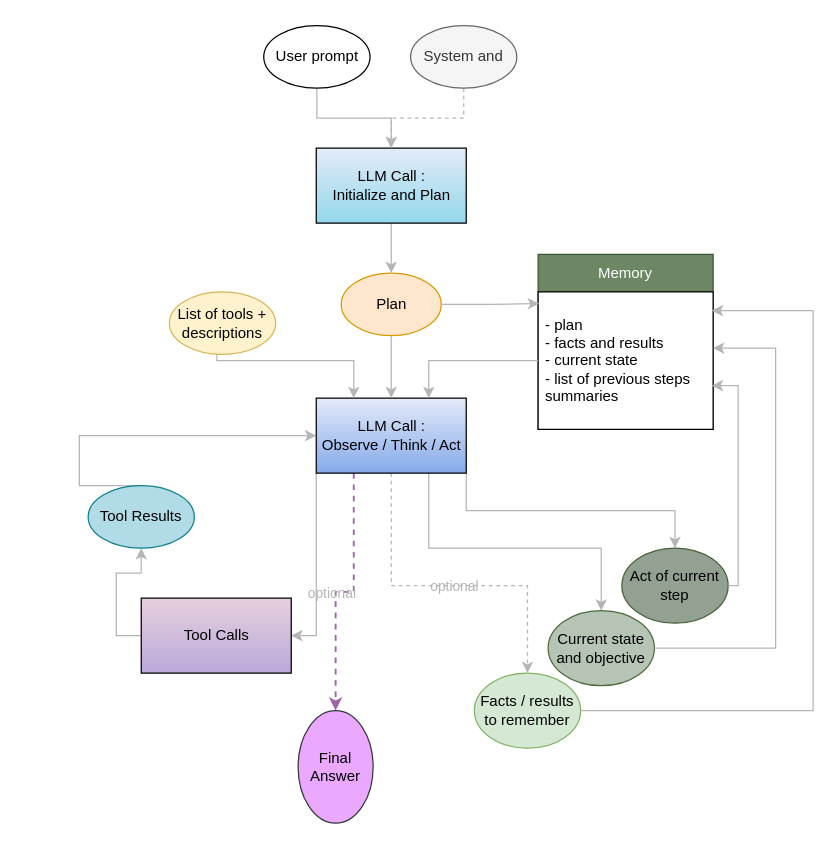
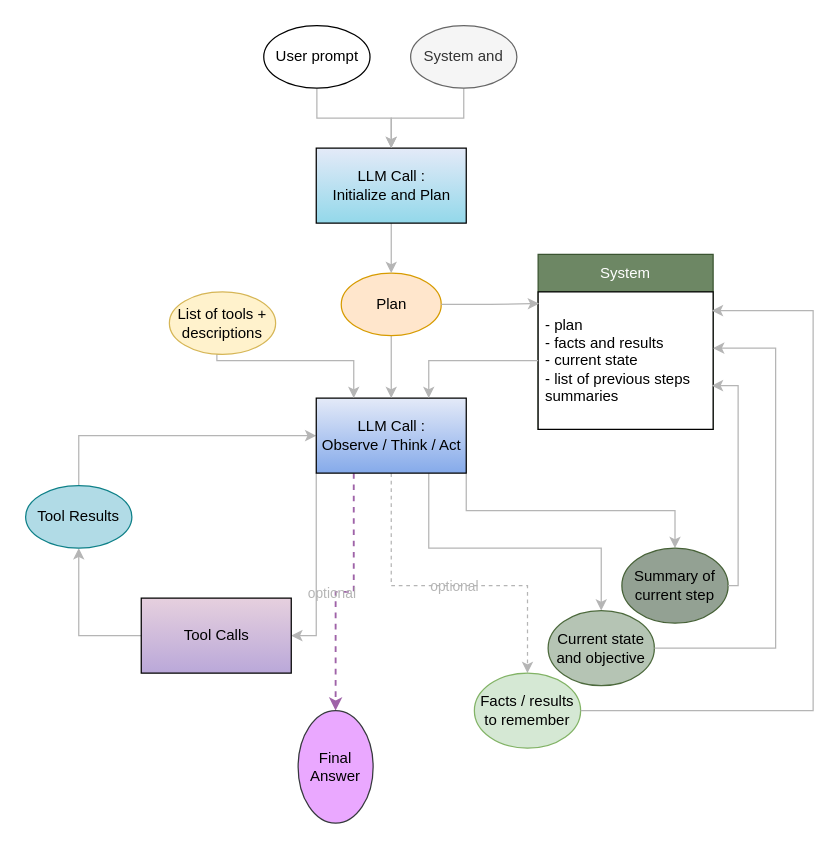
(444, 118) -> (444, 118)
(626, 273) -> (626, 273)
(141, 517) -> (79, 517)
(675, 586) -> (675, 586)
